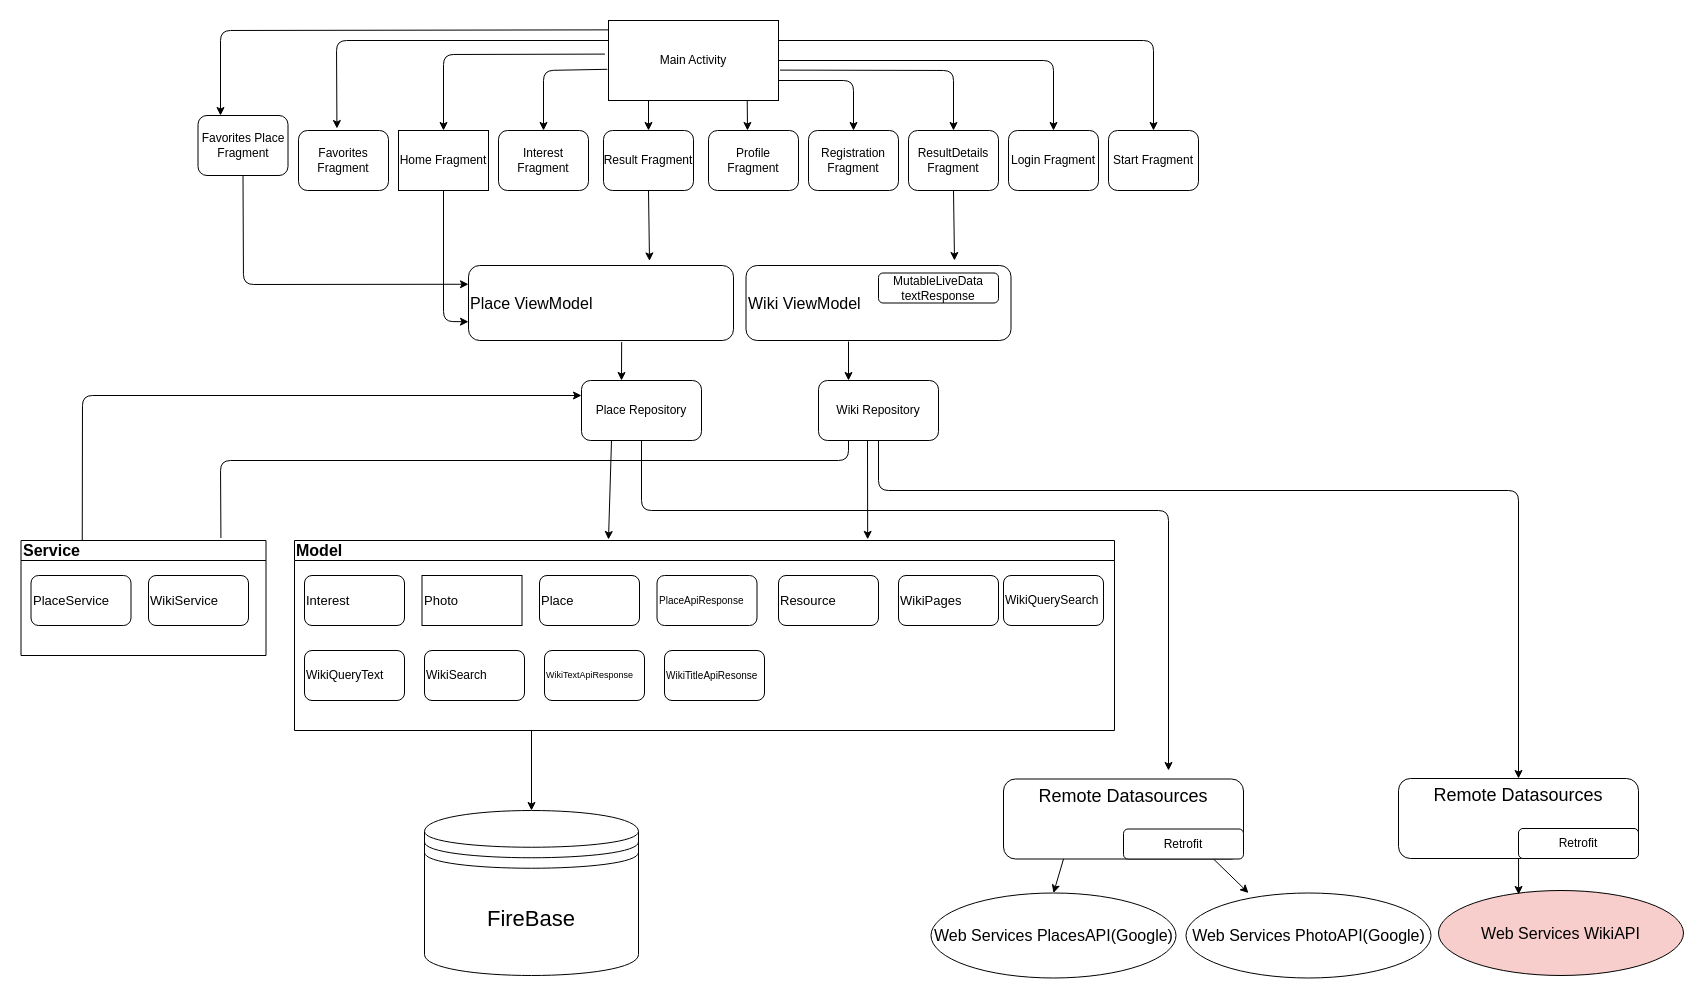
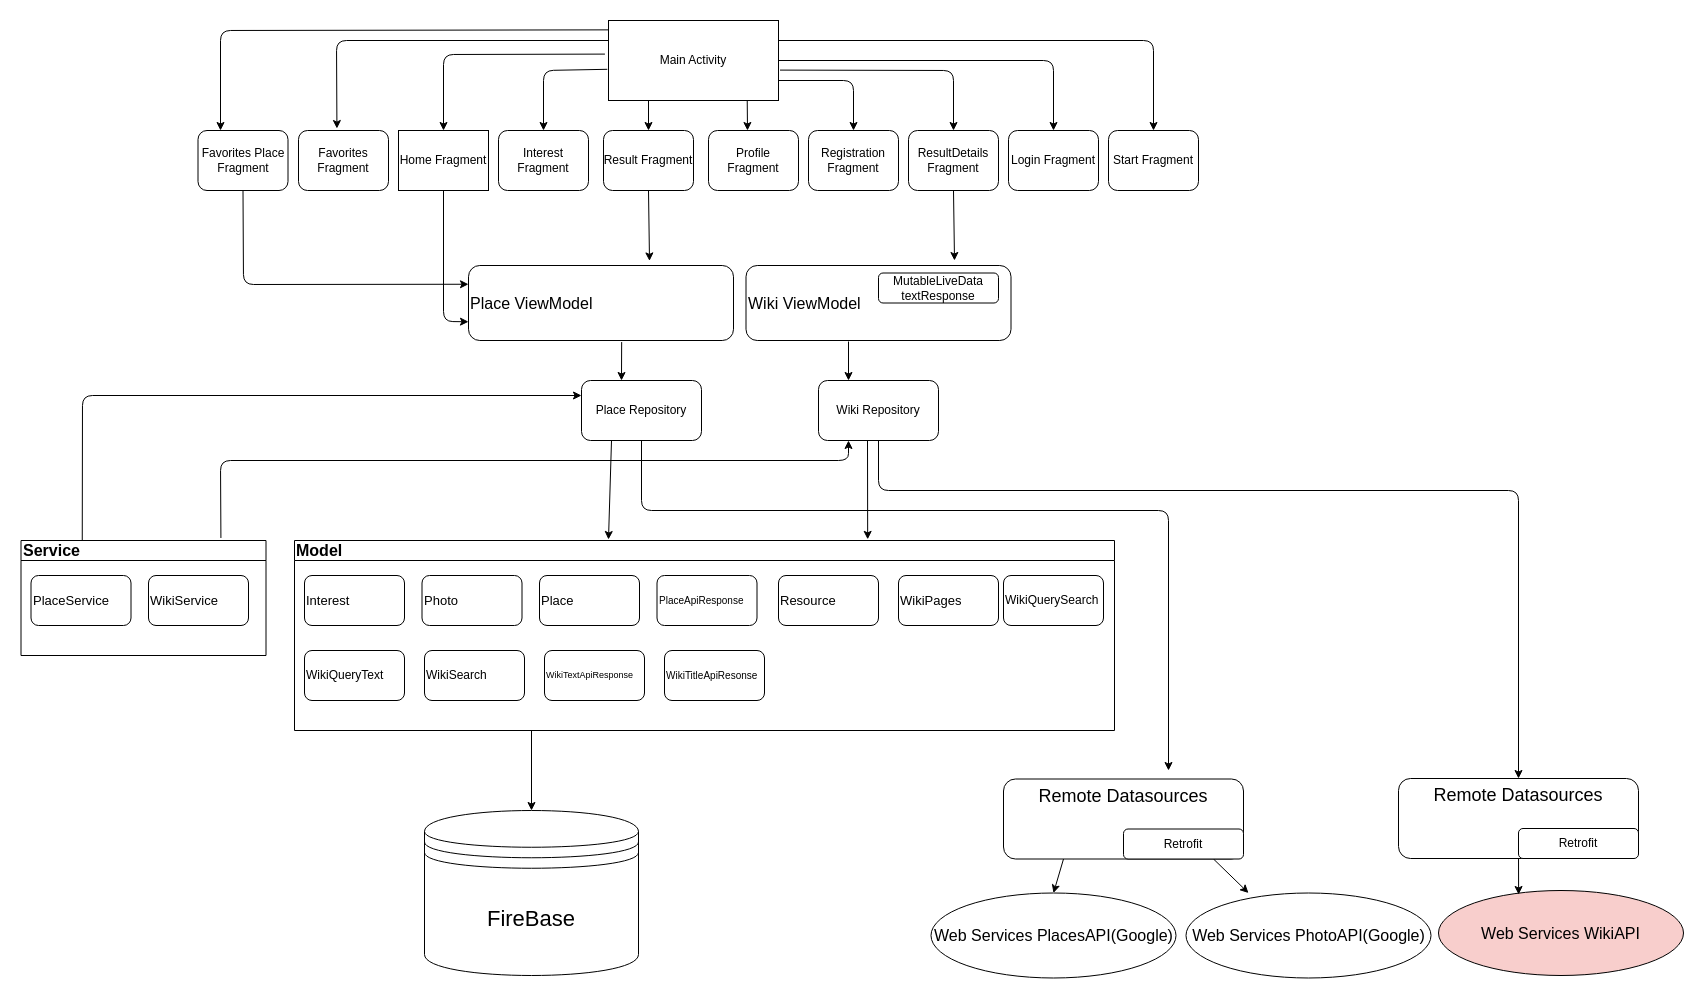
(243, 146) -> (243, 161)
(849, 449) -> (848, 455)
(472, 601) -> (472, 601)
